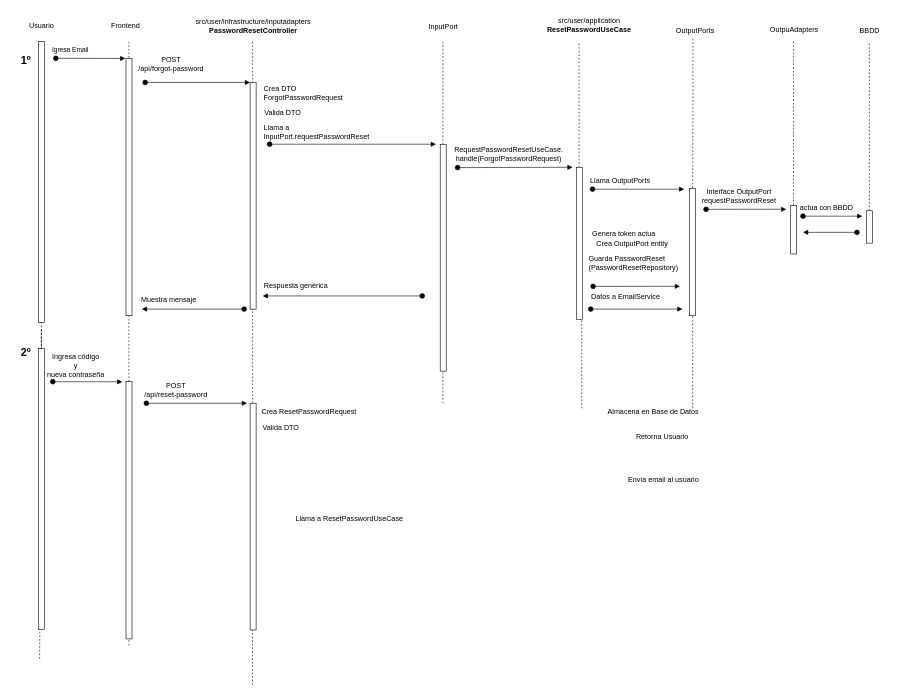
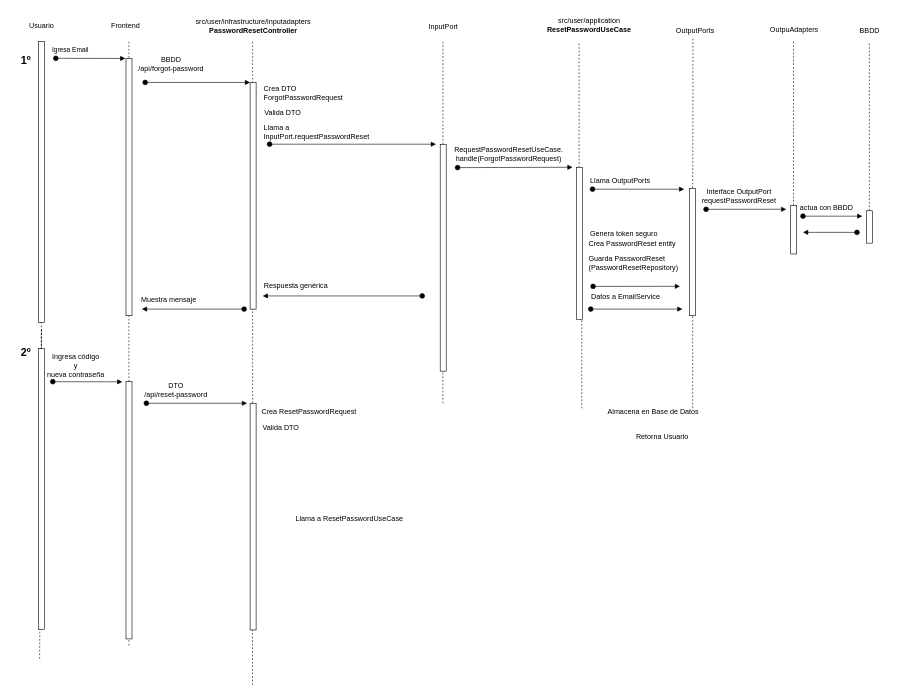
(171, 64) -> (171, 64)
(624, 234) -> (624, 234)
(632, 245) -> (632, 245)
(176, 390) -> (176, 390)
(663, 480) -> none
